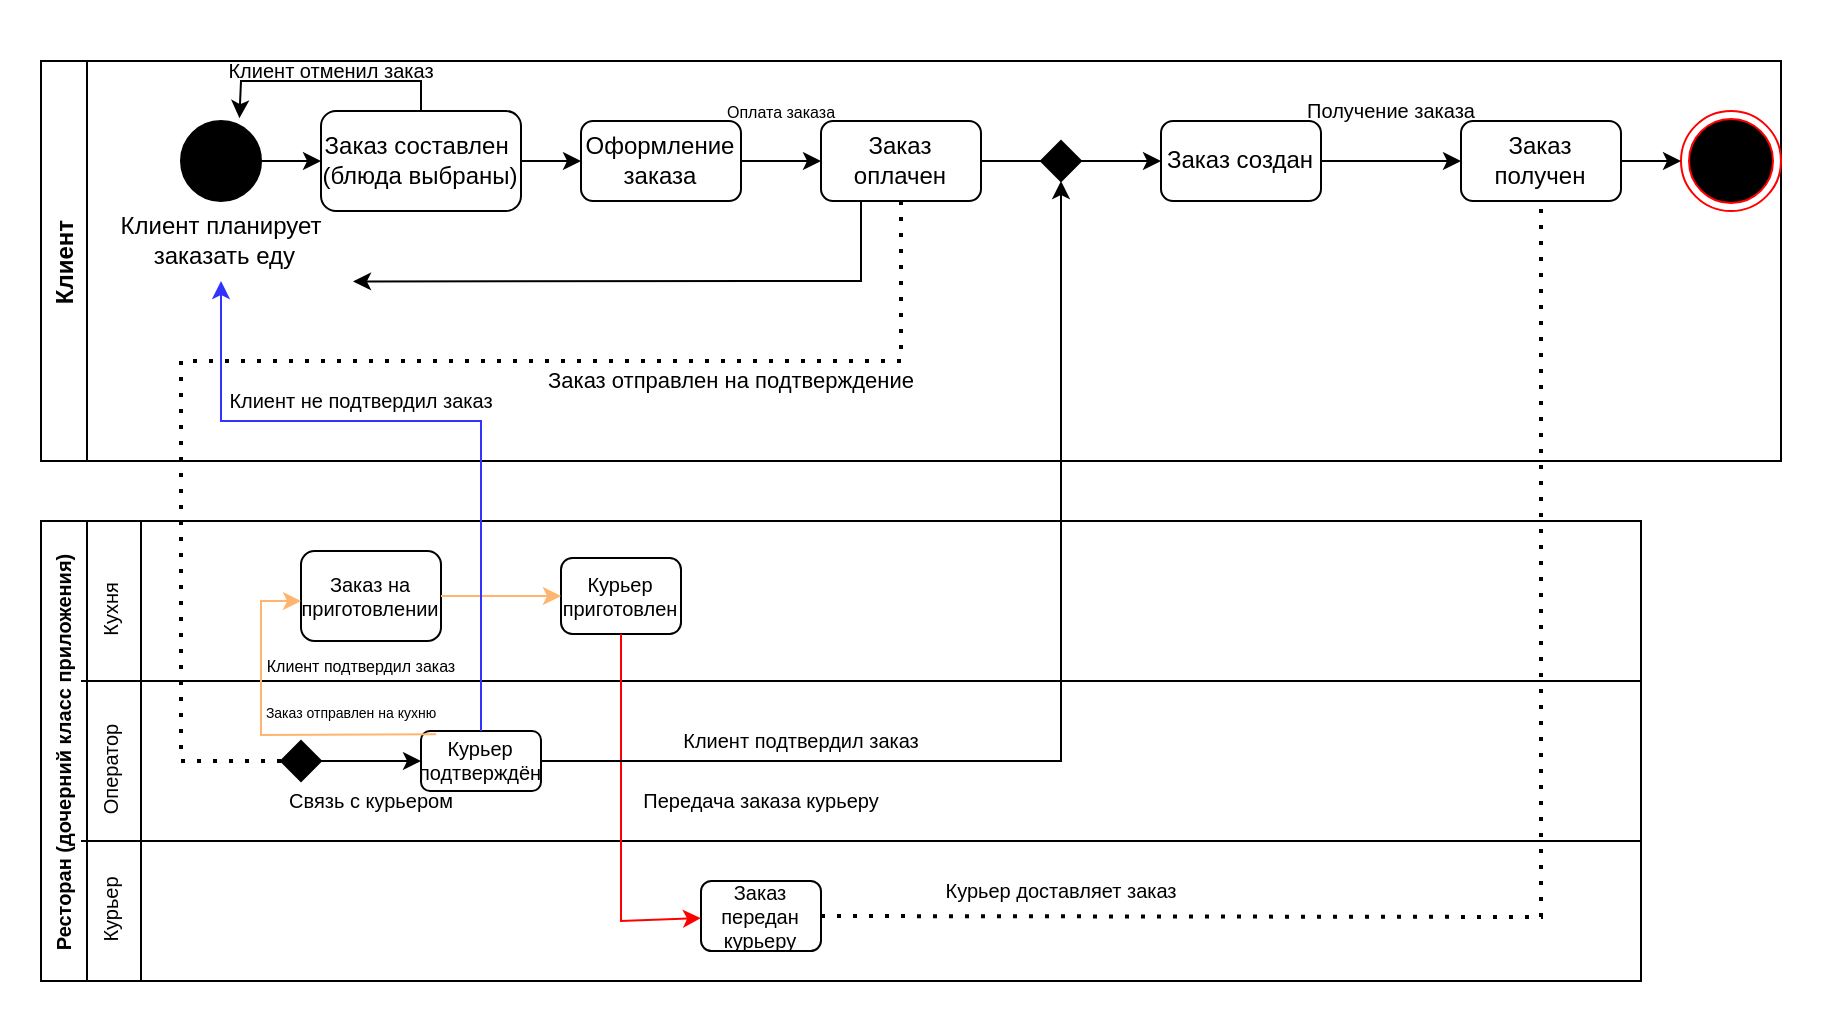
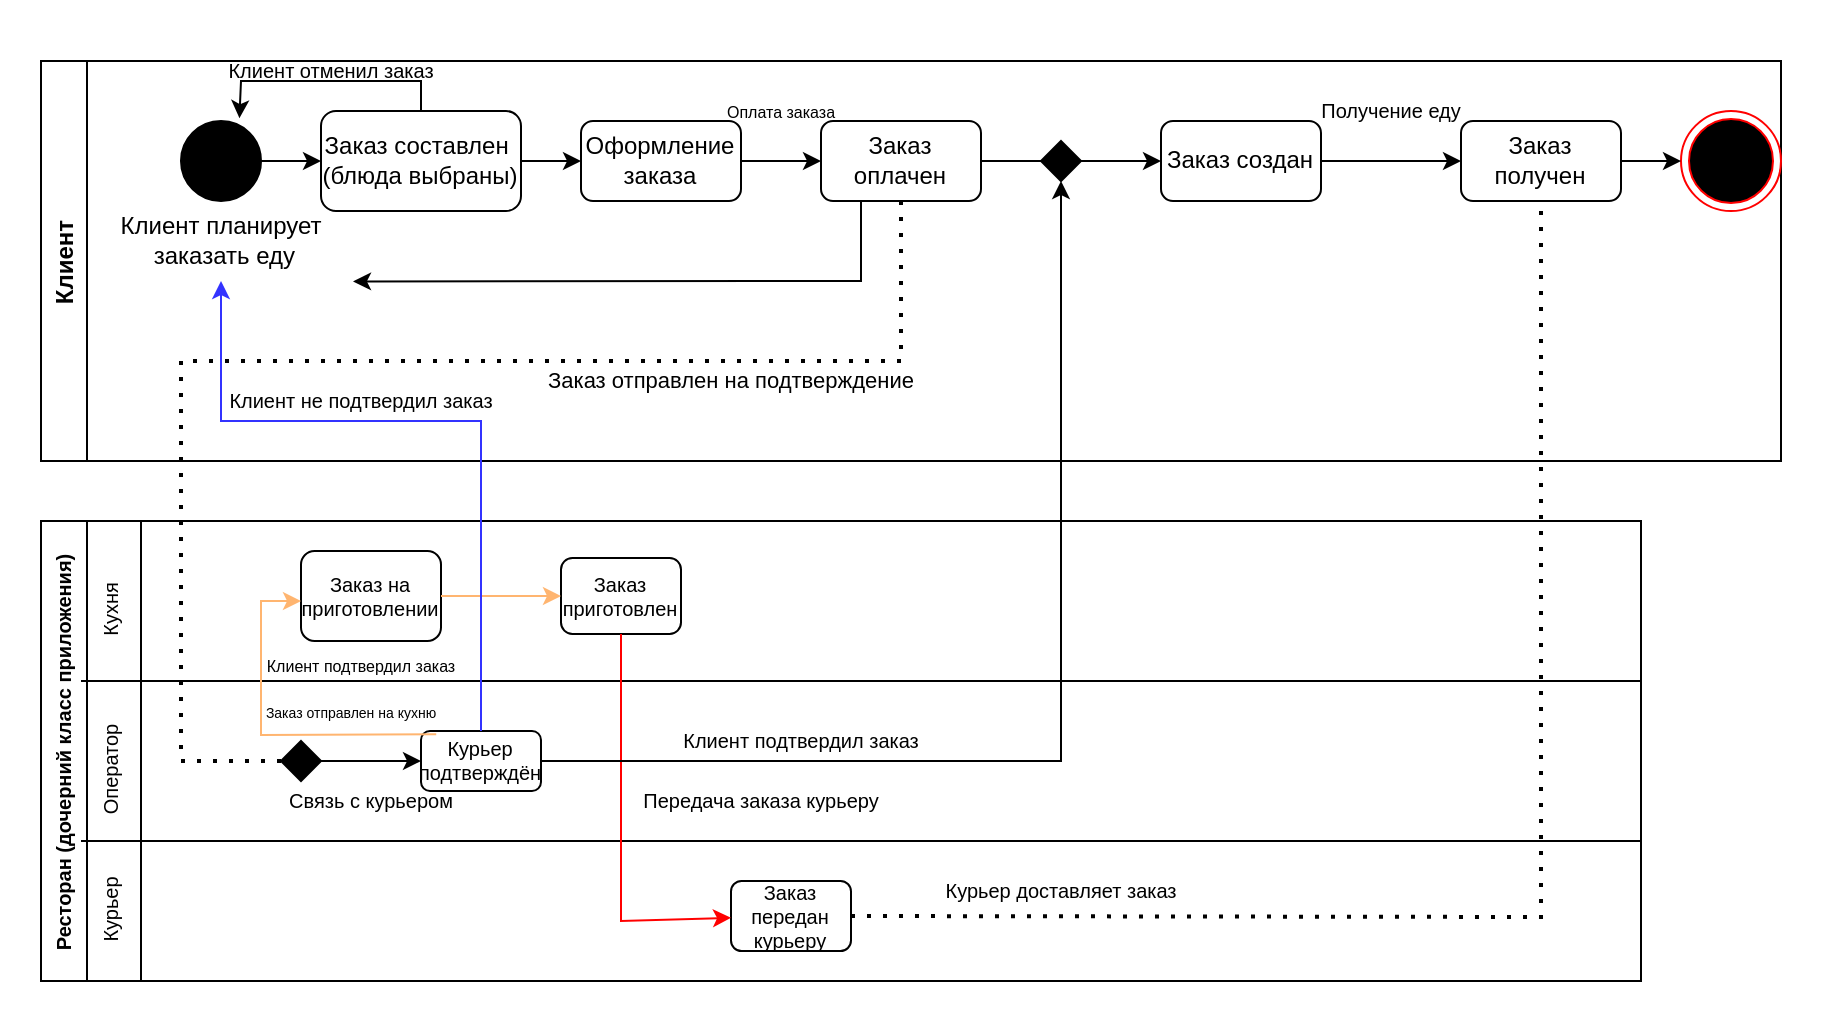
(1392, 111) -> (1392, 111)
(621, 597) -> (621, 597)
(761, 916) -> (791, 916)
